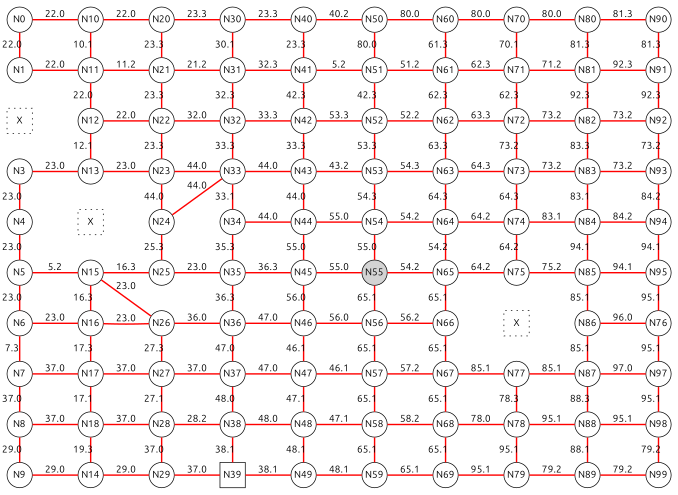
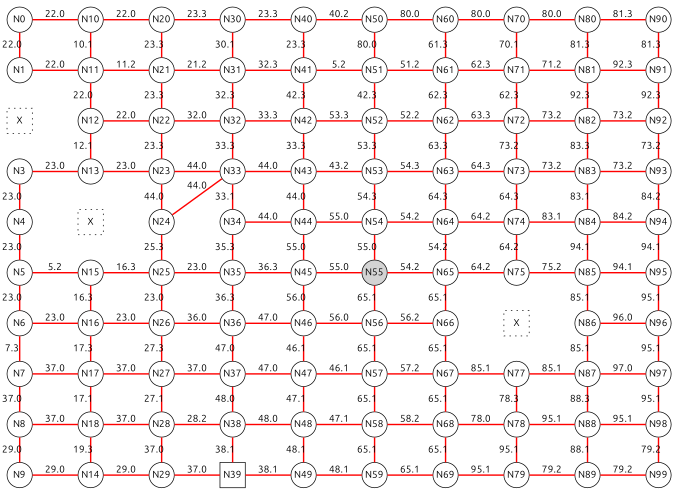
(126, 298) -> (162, 298)
(659, 323) -> (659, 323)
